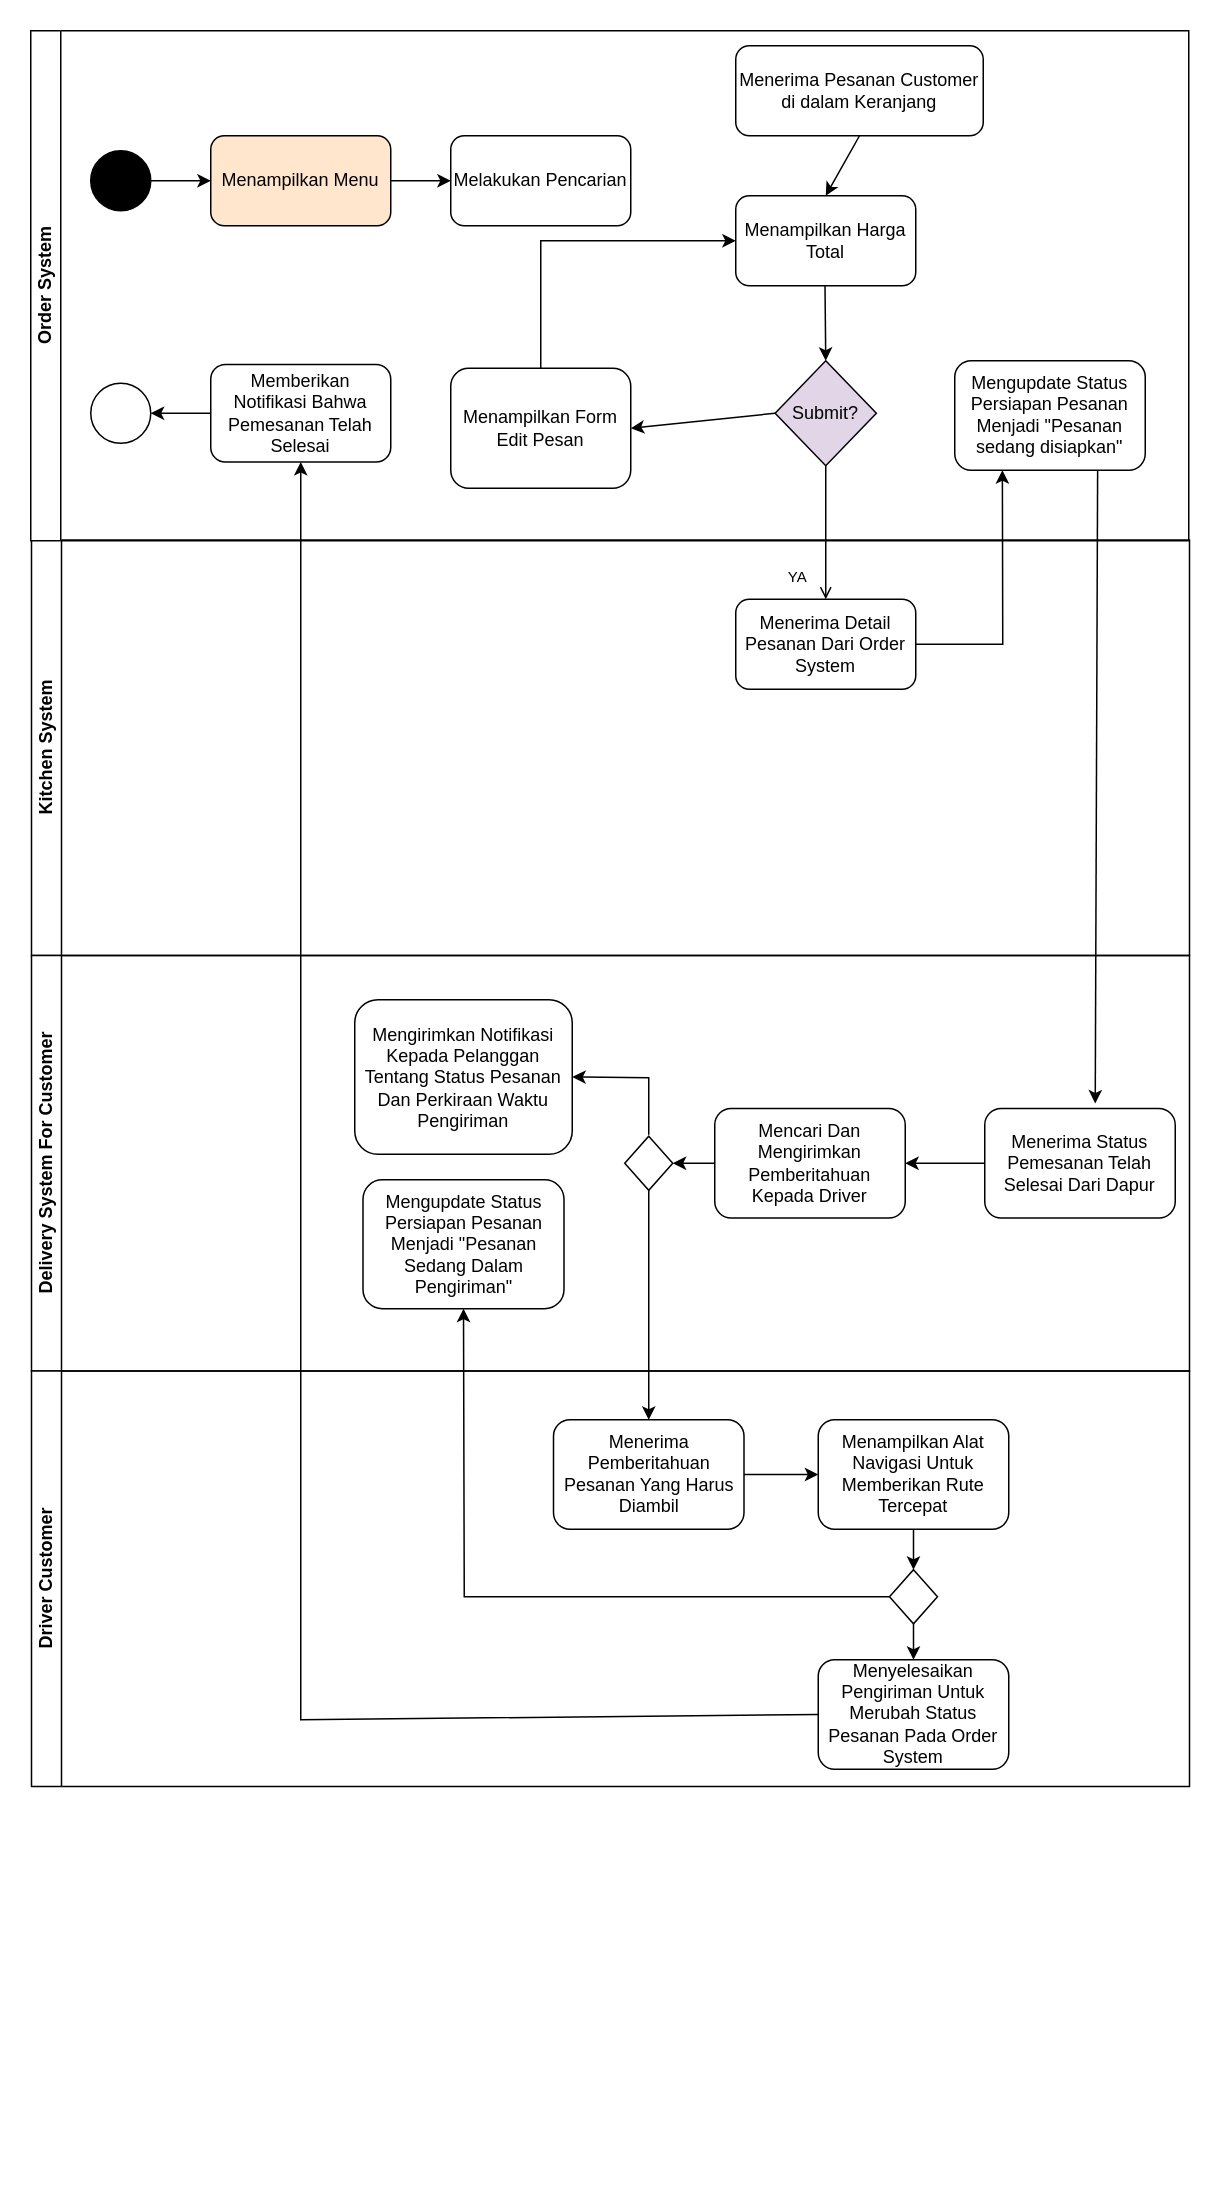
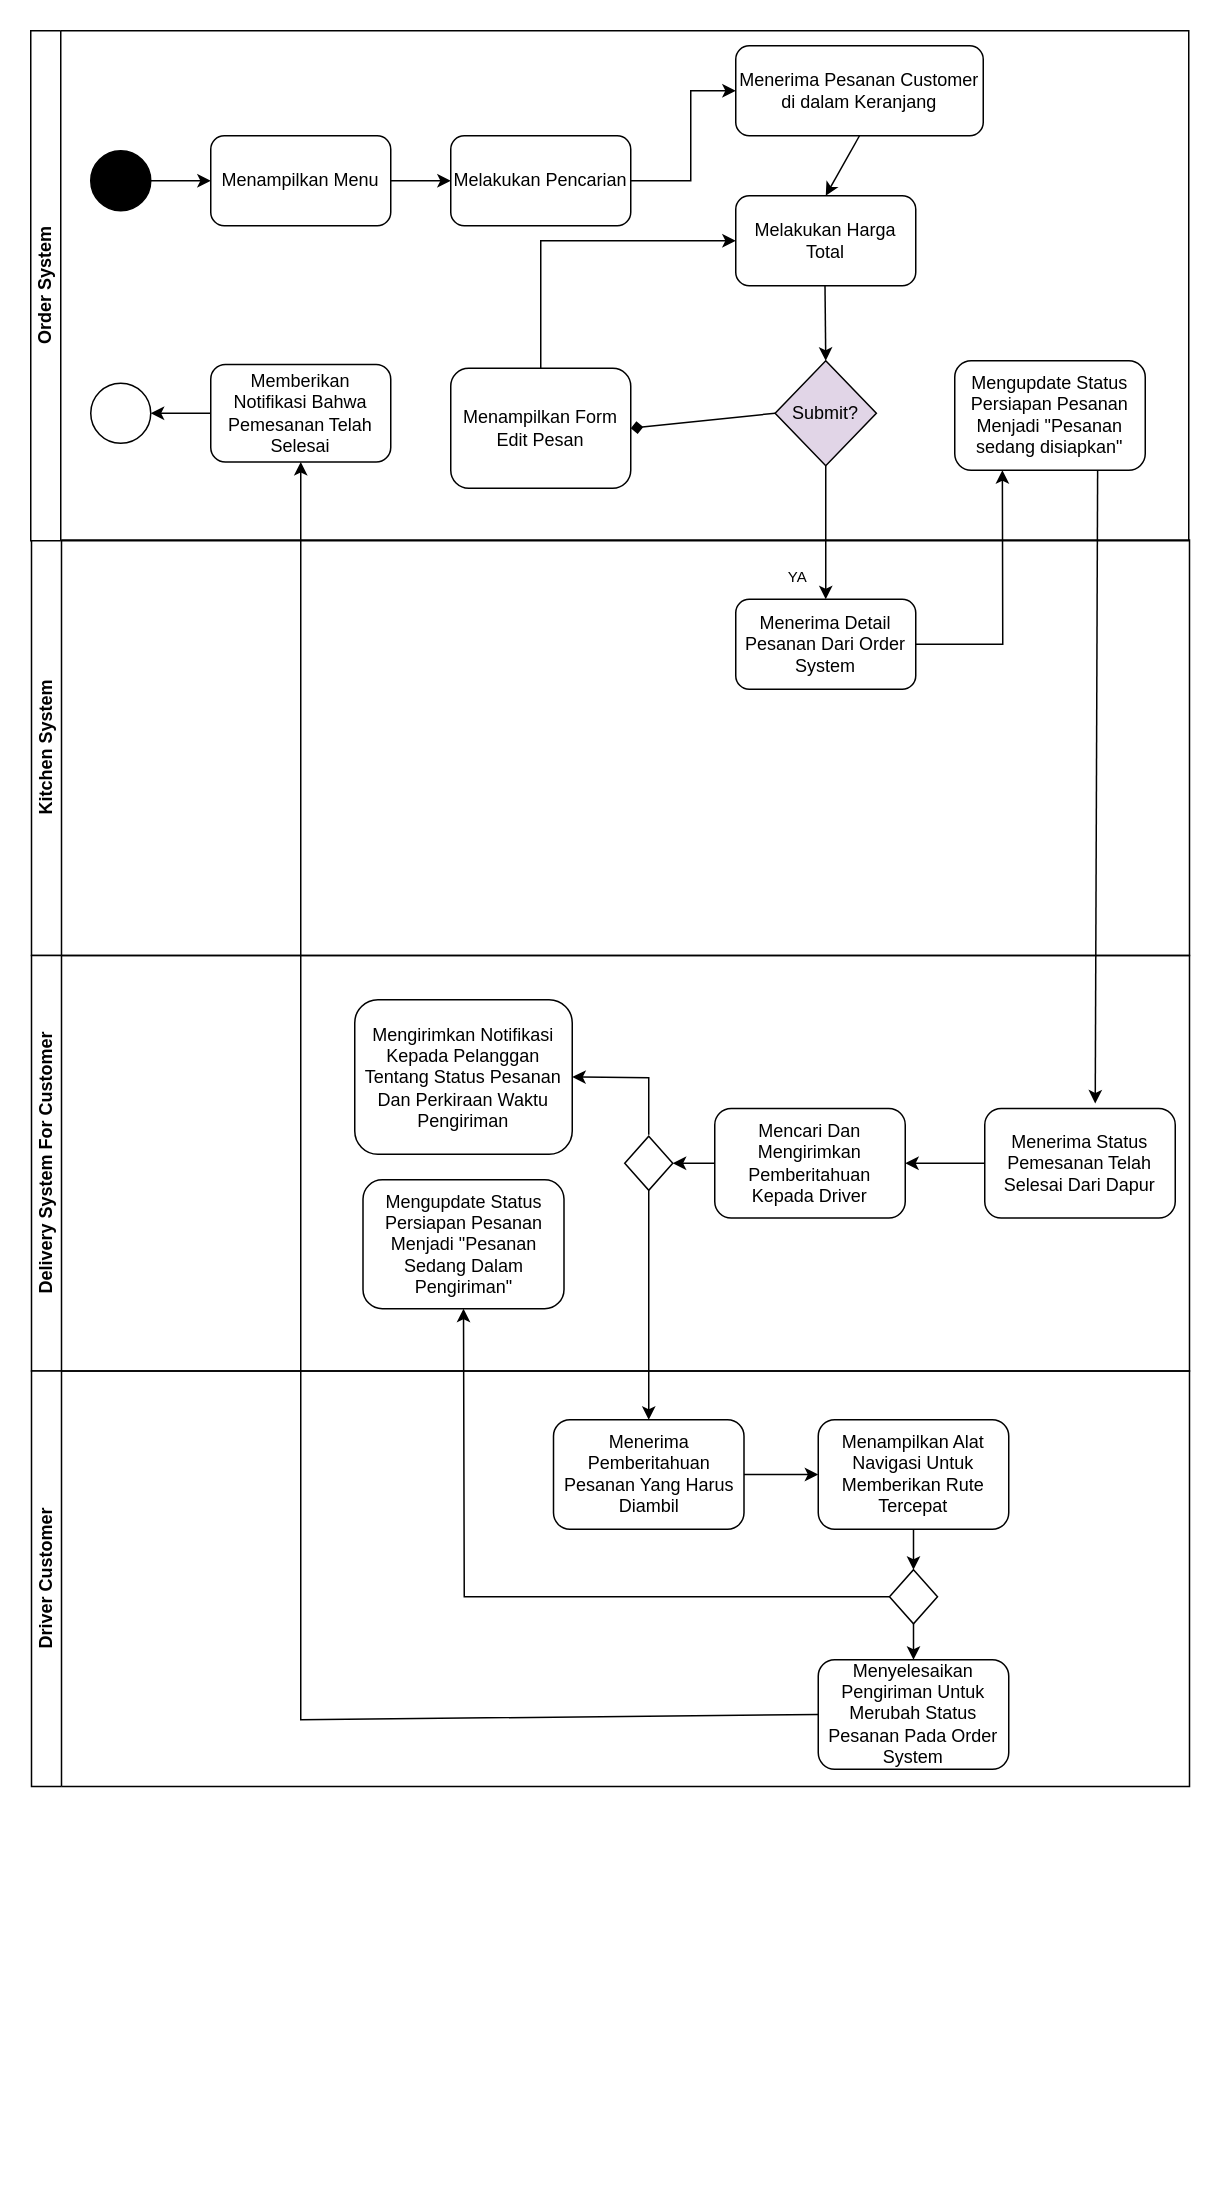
none -> (691, 149)
(301, 181) -> (301, 181)
(826, 241) -> (826, 241)
(642, 427) -> (643, 427)
(826, 590) -> (826, 588)
